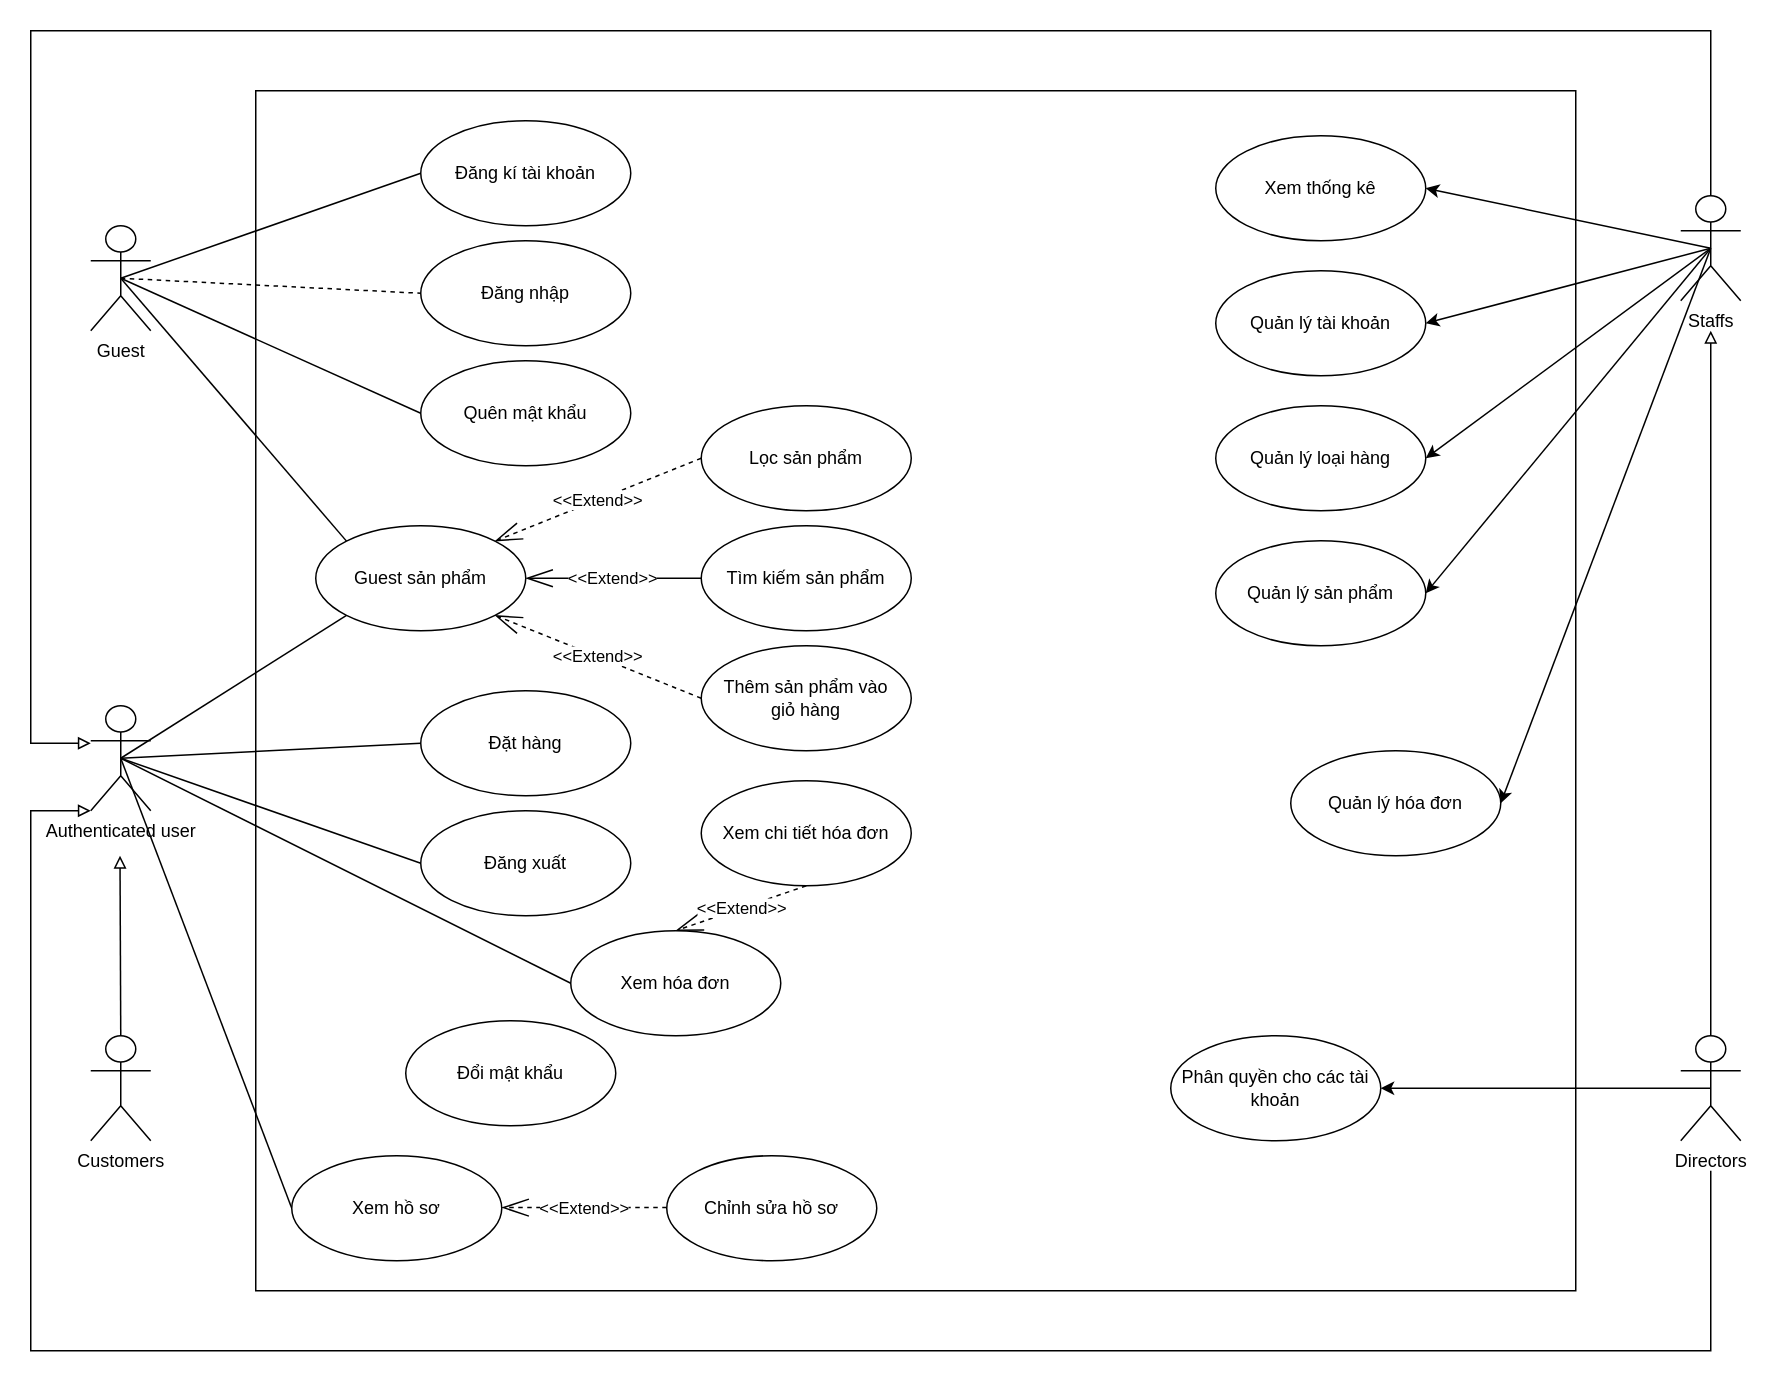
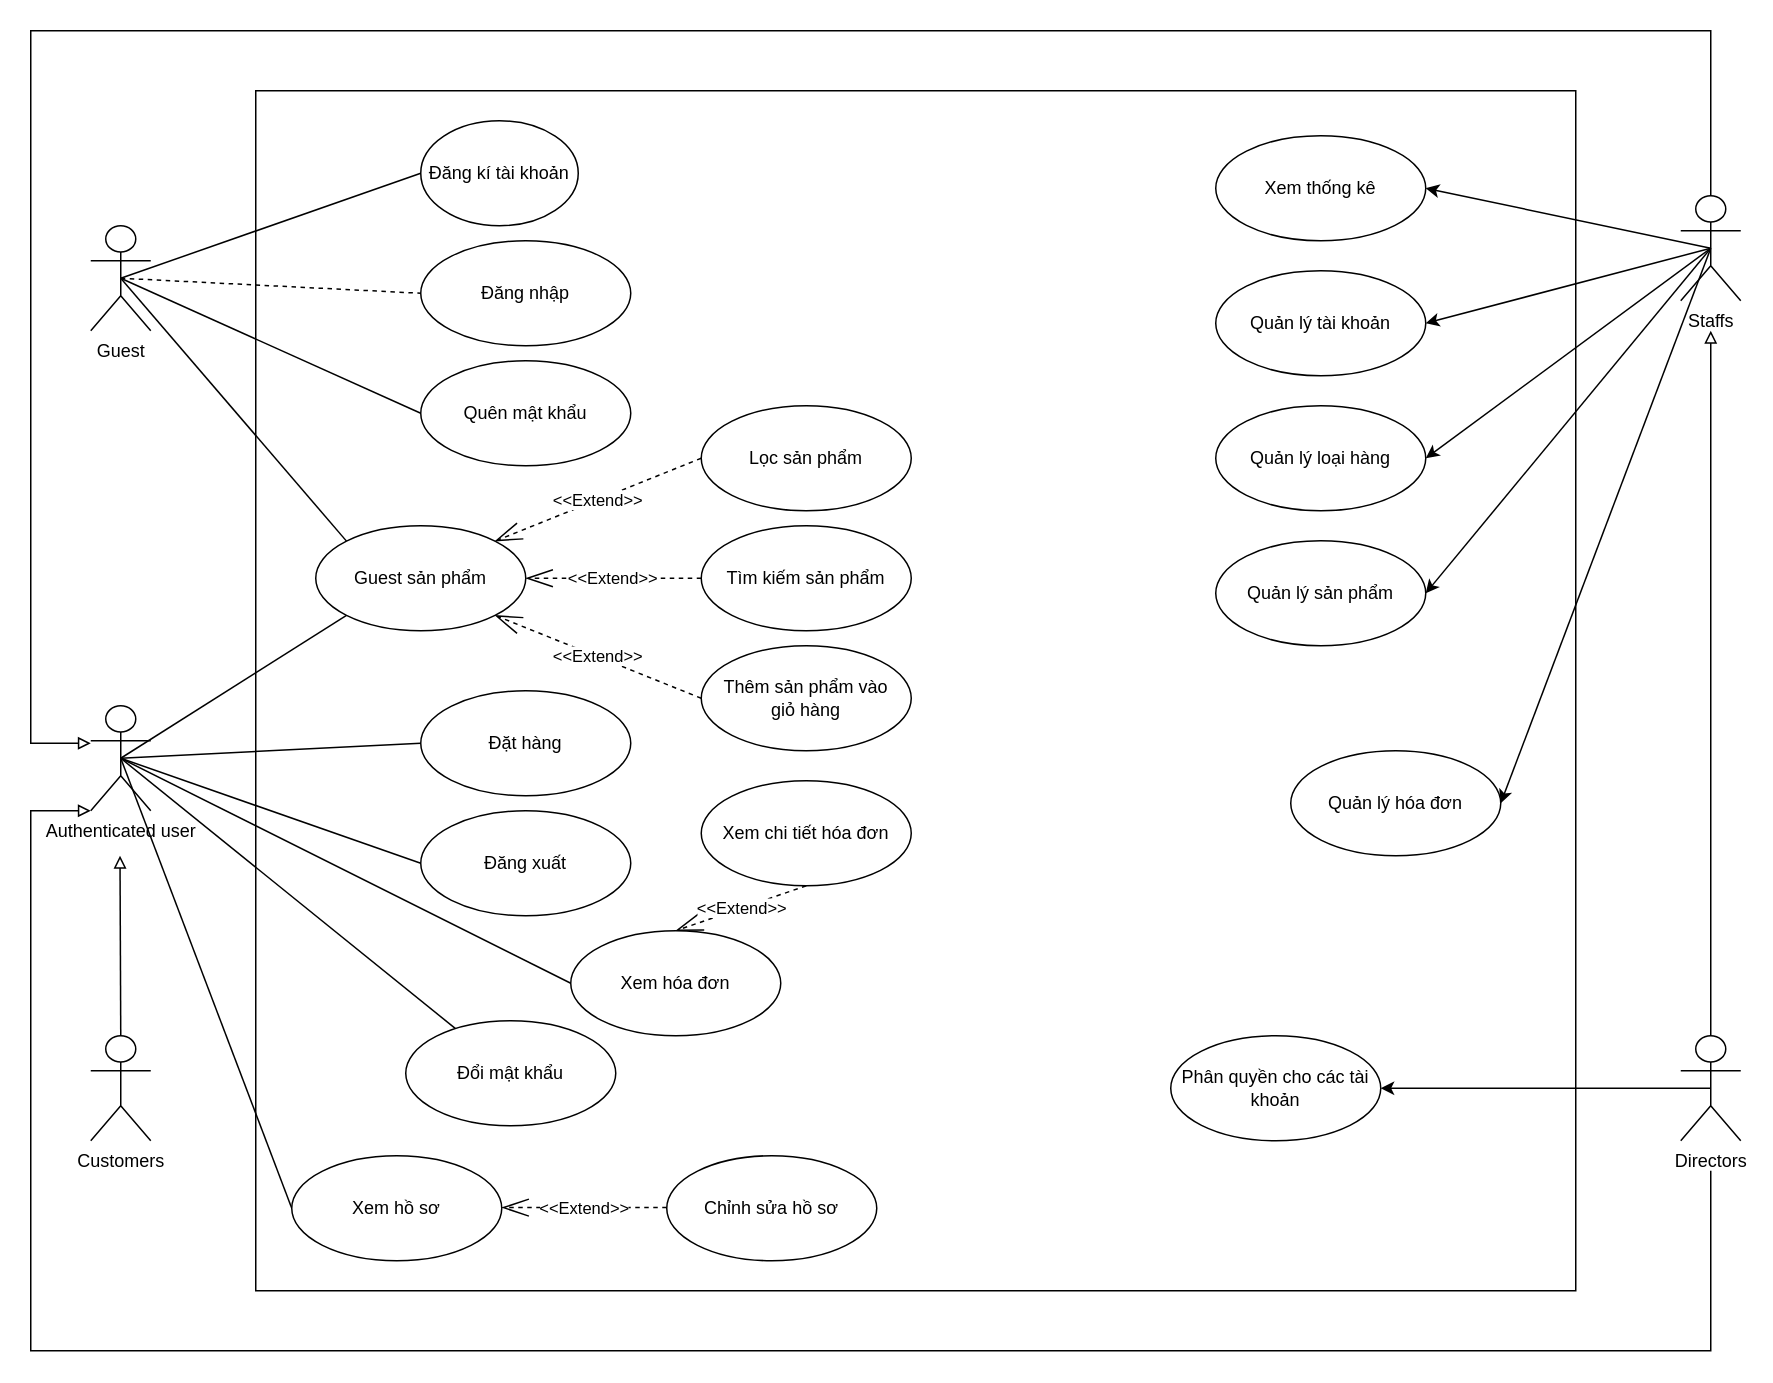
(526, 173) -> (500, 173)
(677, 578) -> (677, 578)
none -> (294, 898)
